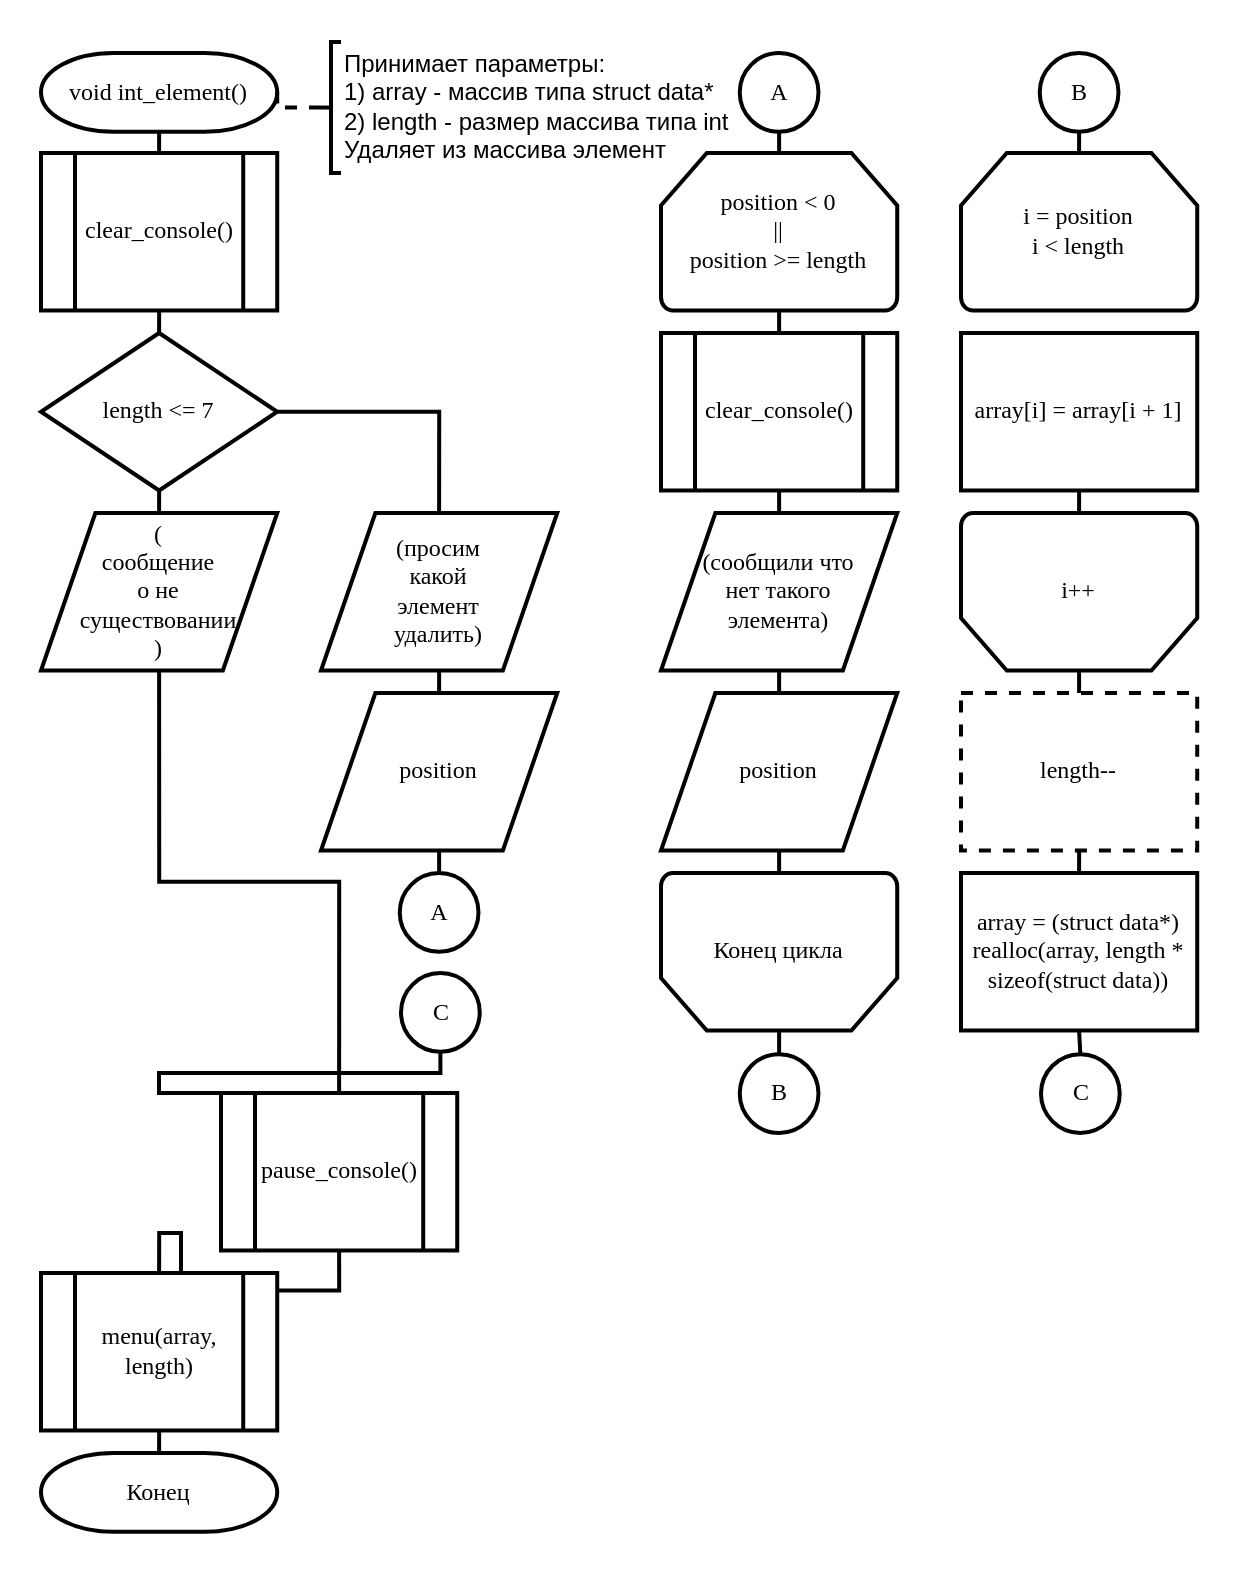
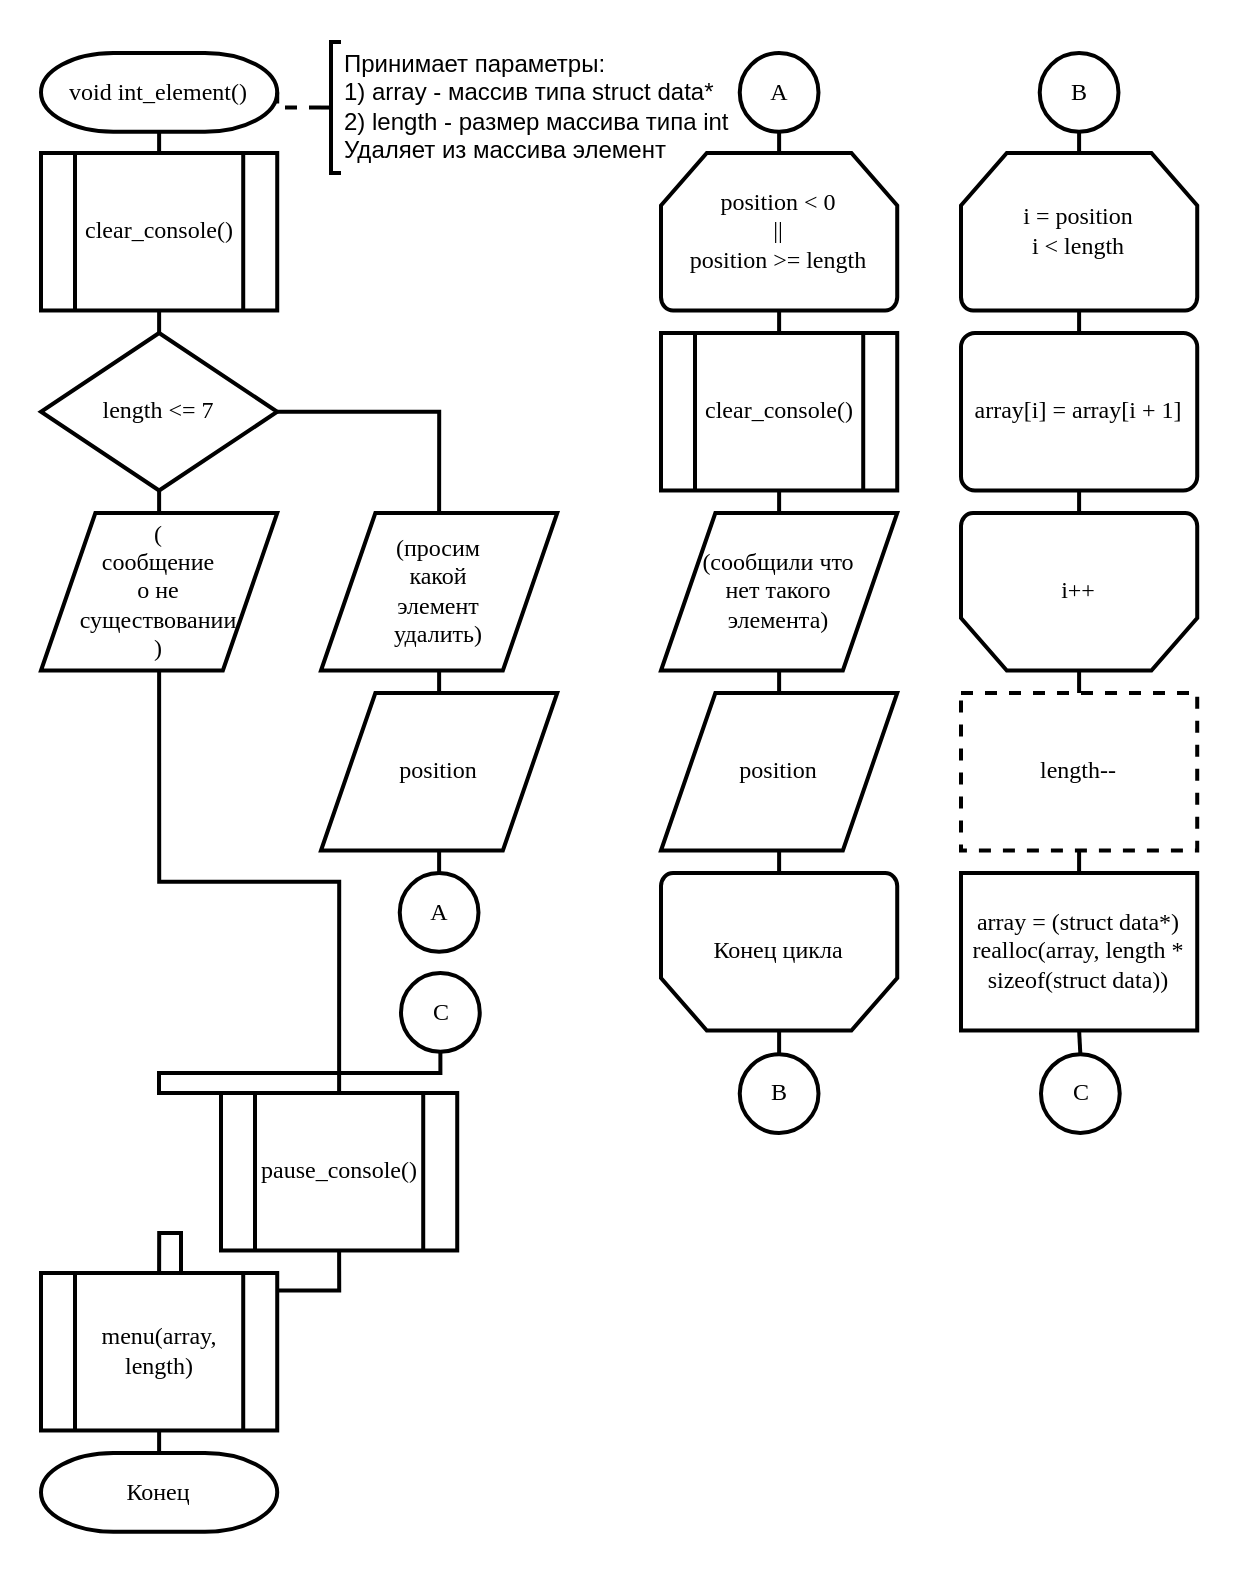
none -> (1079, 322)
(1079, 412) -> (1079, 412)
